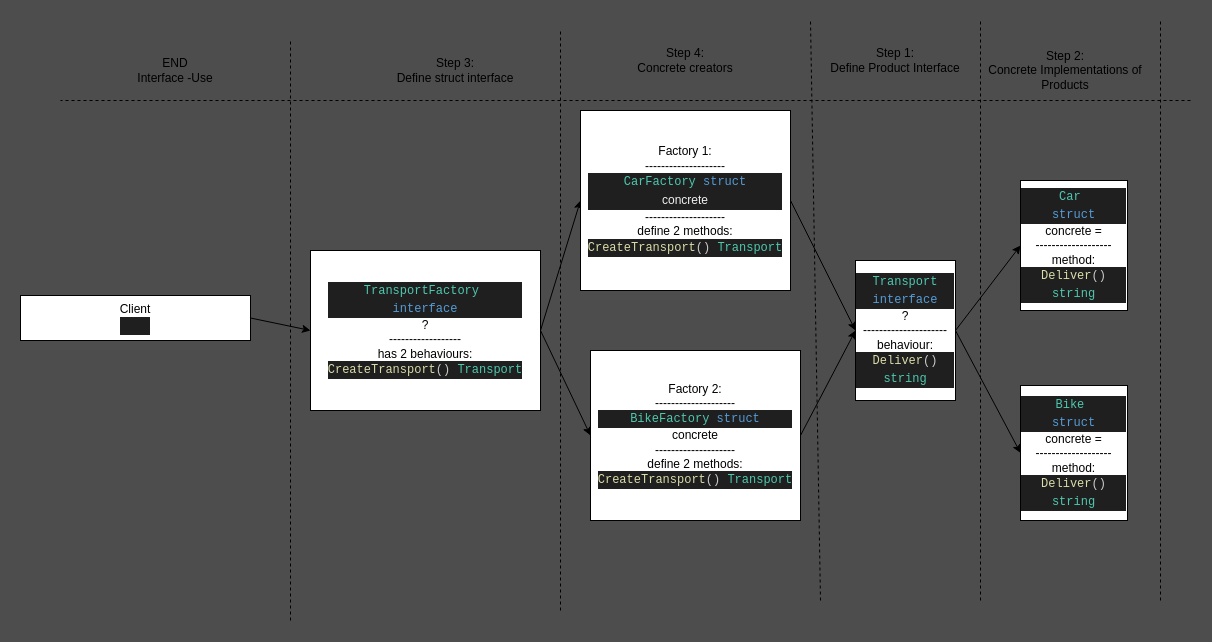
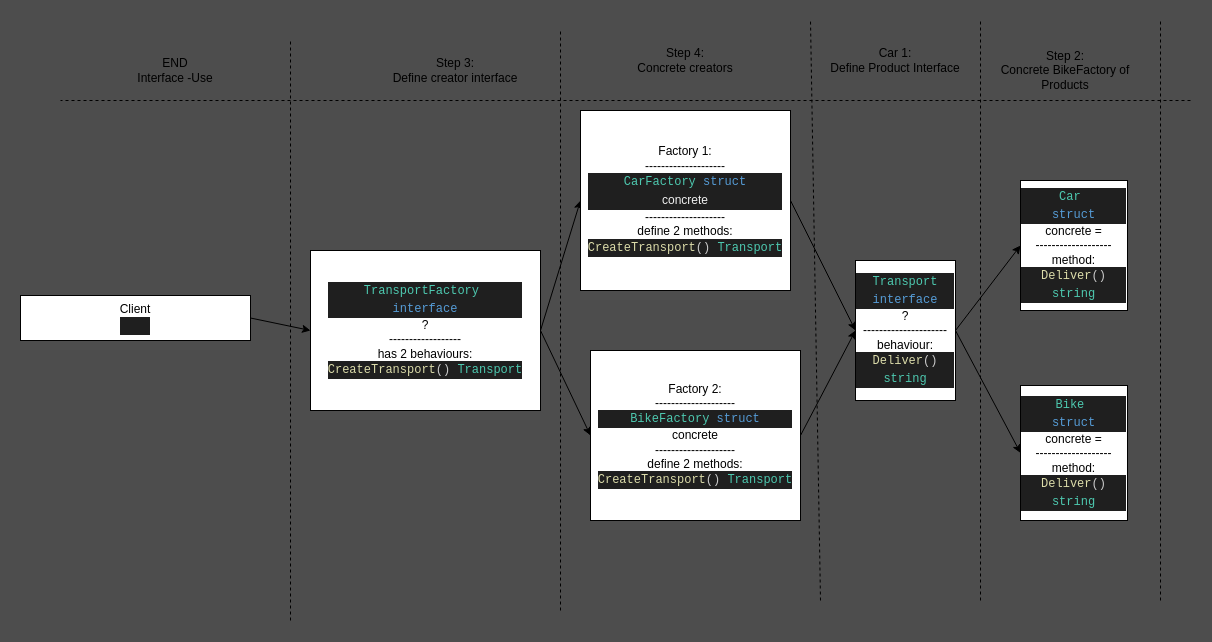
(896, 61) -> (896, 61)
(456, 71) -> (456, 71)
(1066, 71) -> (1066, 71)
